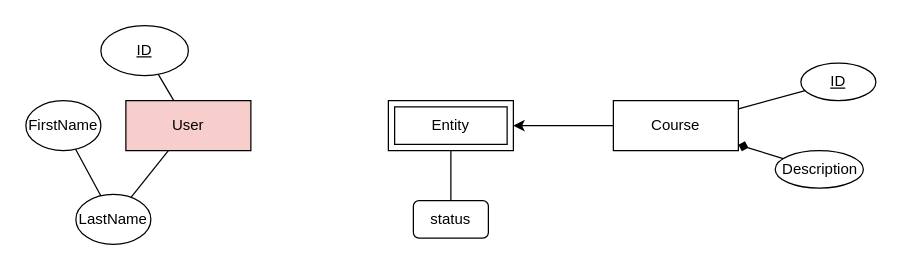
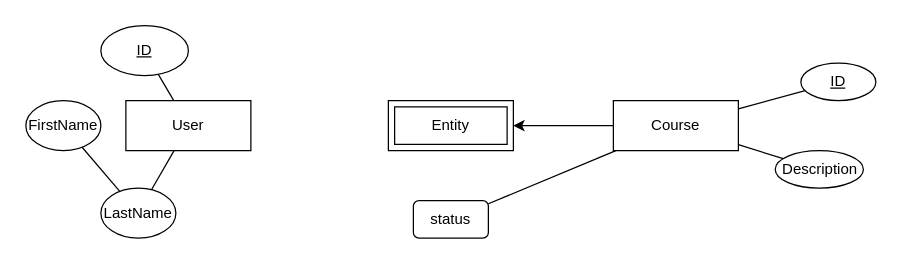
(188, 126) -> (188, 126)
(748, 148) -> (744, 147)
(451, 176) -> (552, 177)
(113, 219) -> (138, 213)
